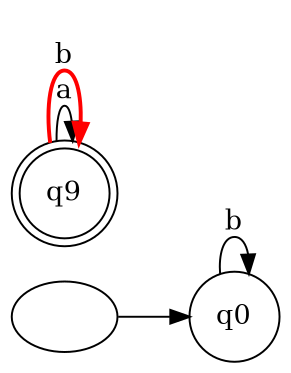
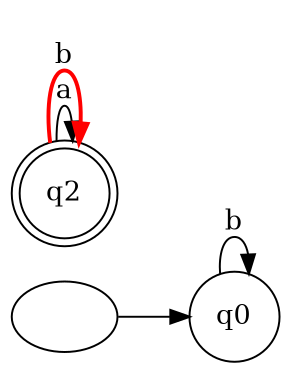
(65, 193) -> (65, 193)
